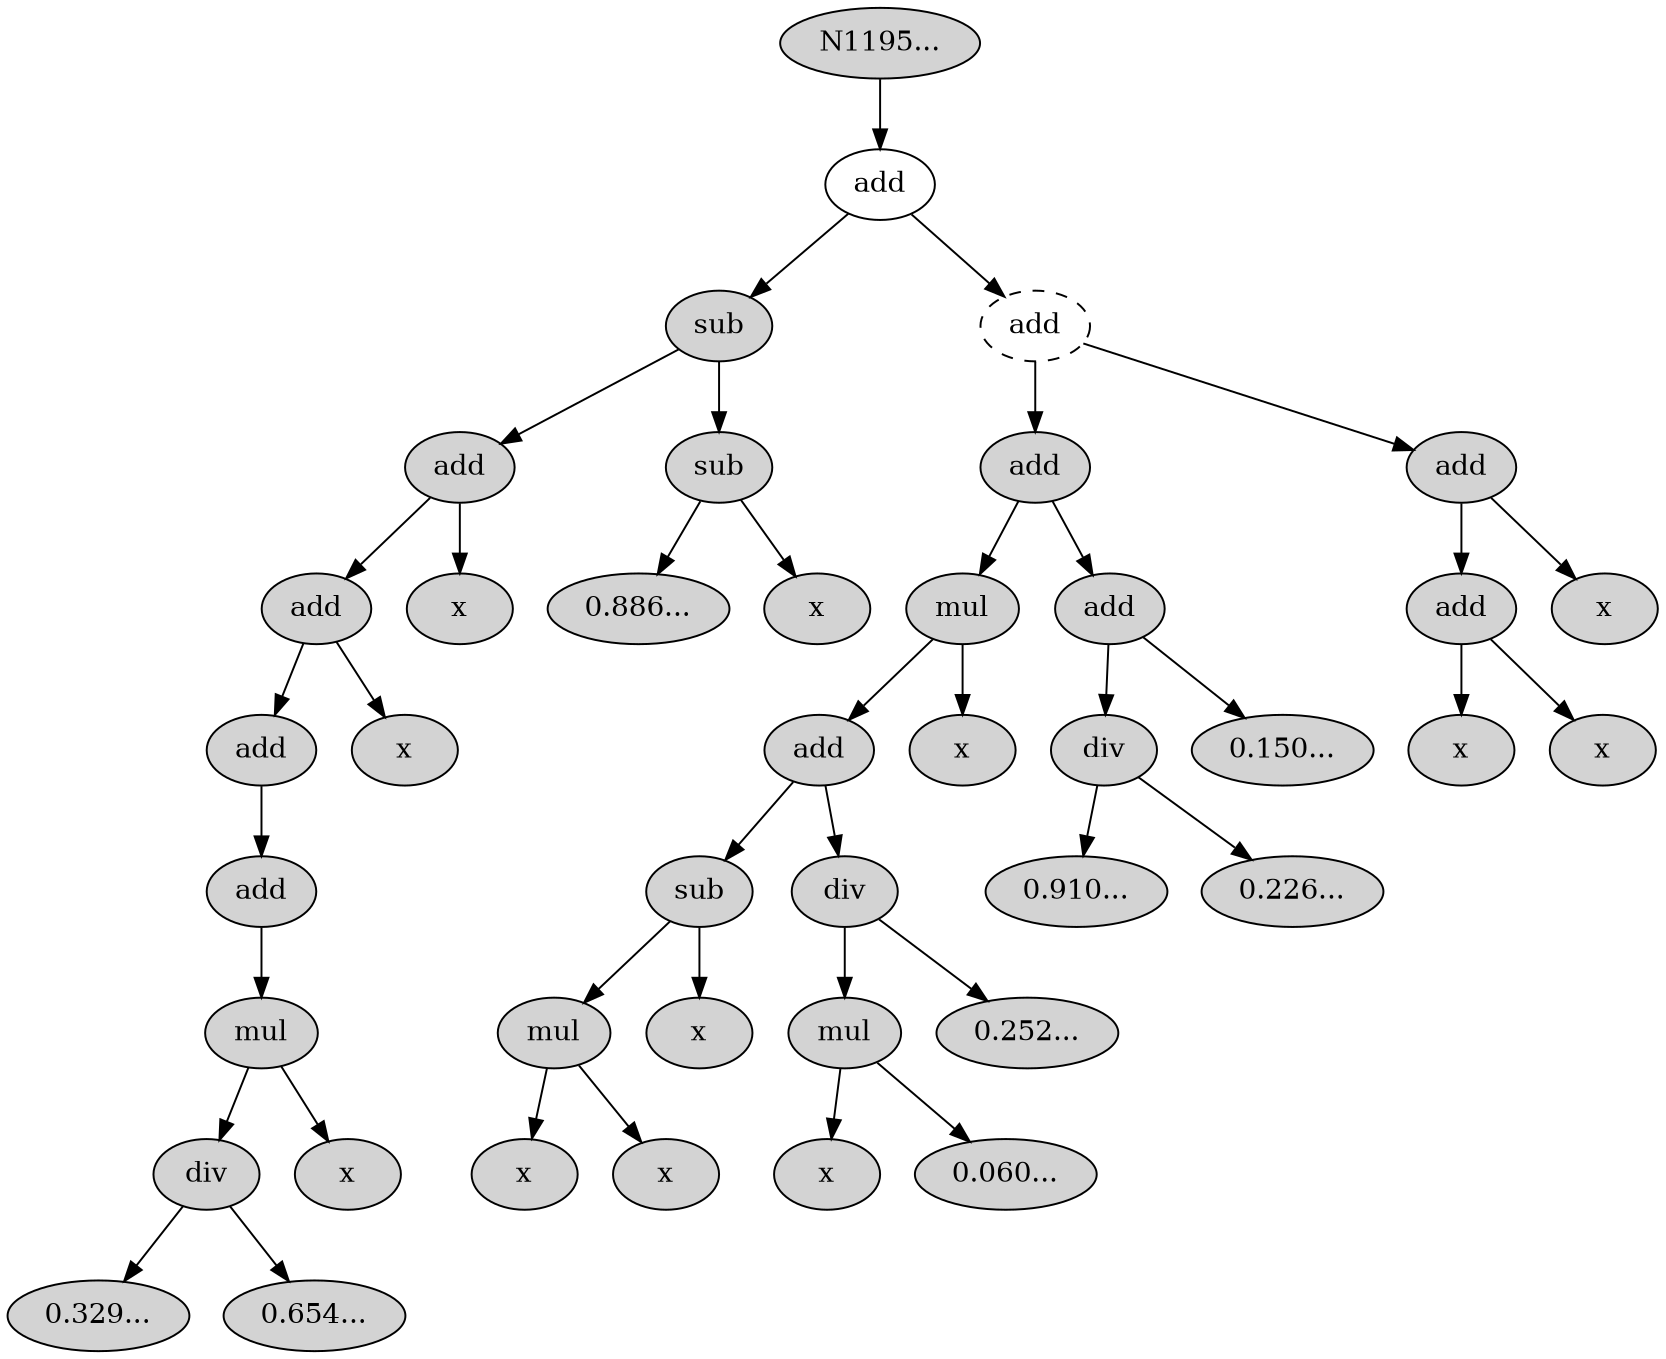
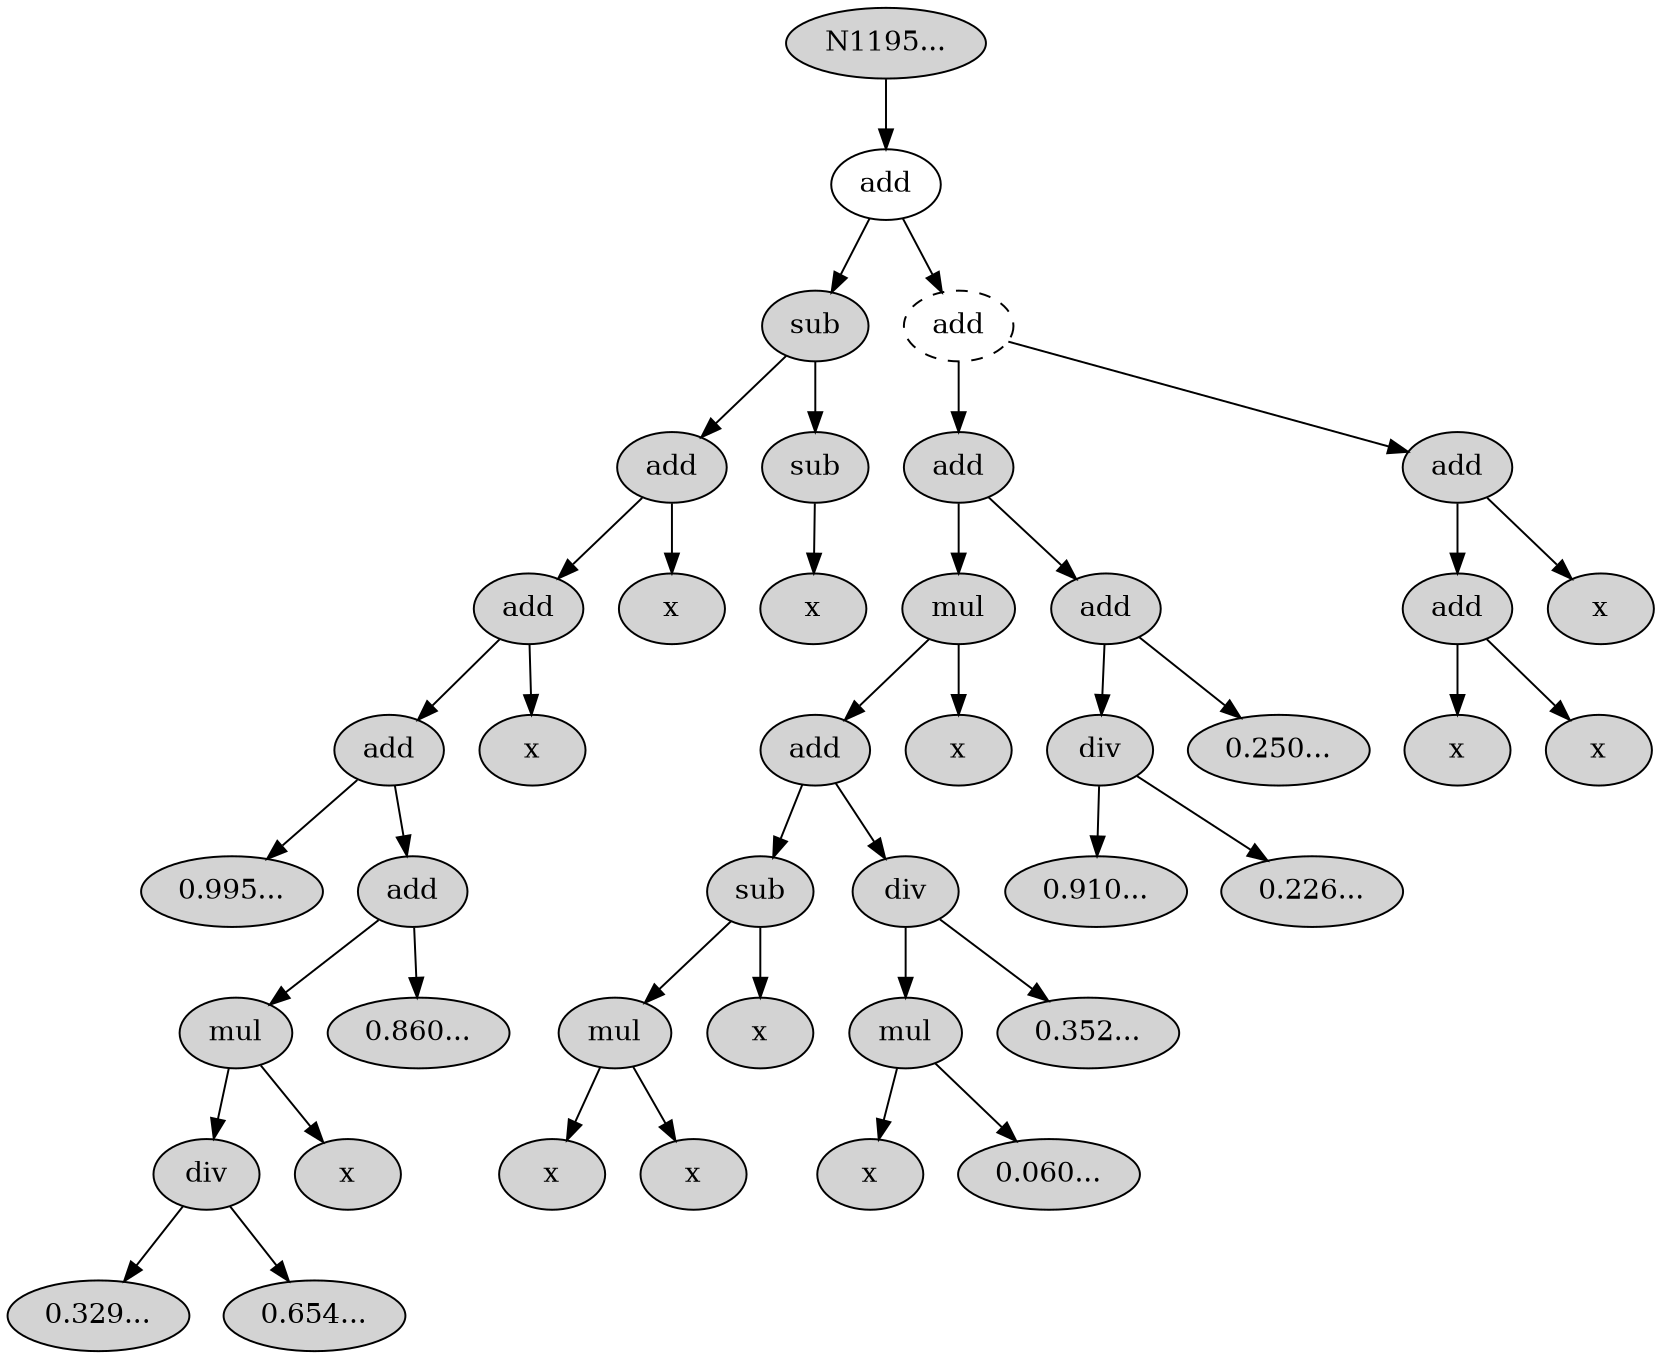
(639, 609) -> none
(1283, 750) -> (1279, 750)
none -> (232, 892)
none -> (419, 1033)
(1027, 1033) -> (1088, 1033)
